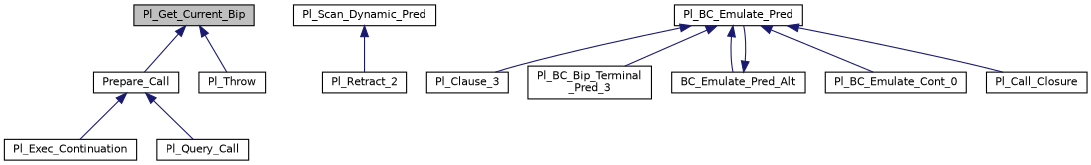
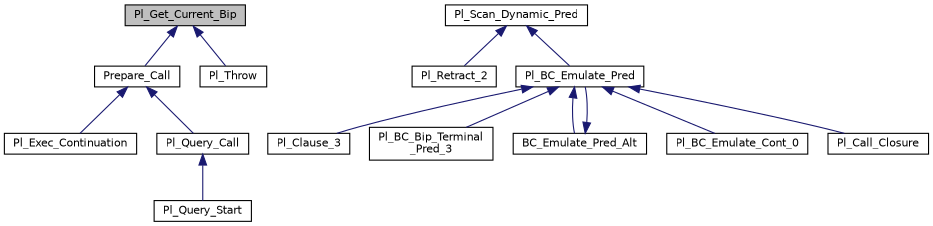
none -> (552, 50)
none -> (203, 211)
